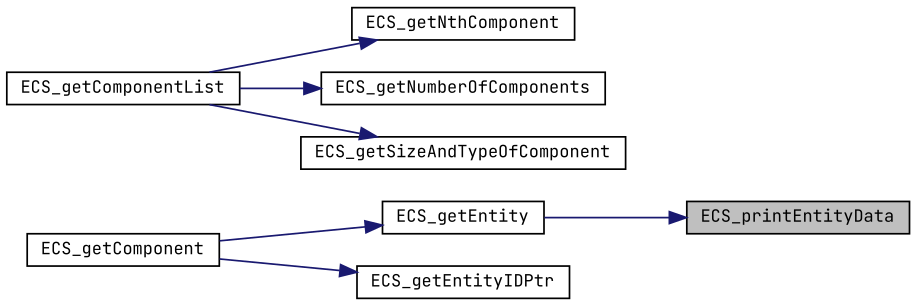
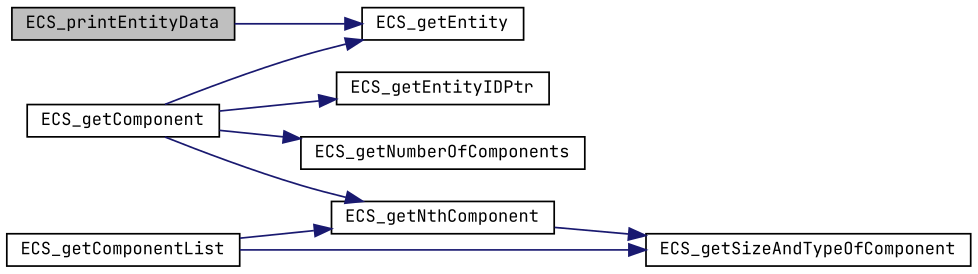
(272, 88) -> (251, 134)
none -> (254, 170)
(607, 218) -> (290, 24)
none -> (591, 231)
